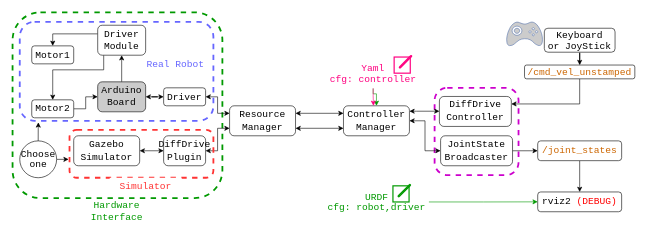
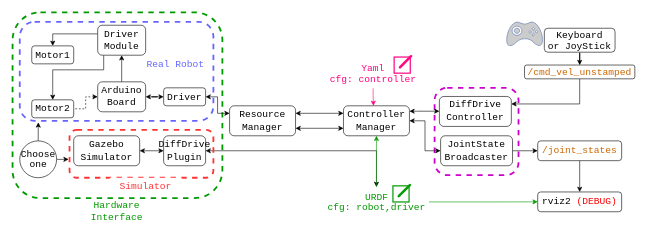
(122, 97) -> (122, 97)
(377, 98) -> (377, 144)
(86, 105) -> (86, 105)
(218, 137) -> (294, 151)
